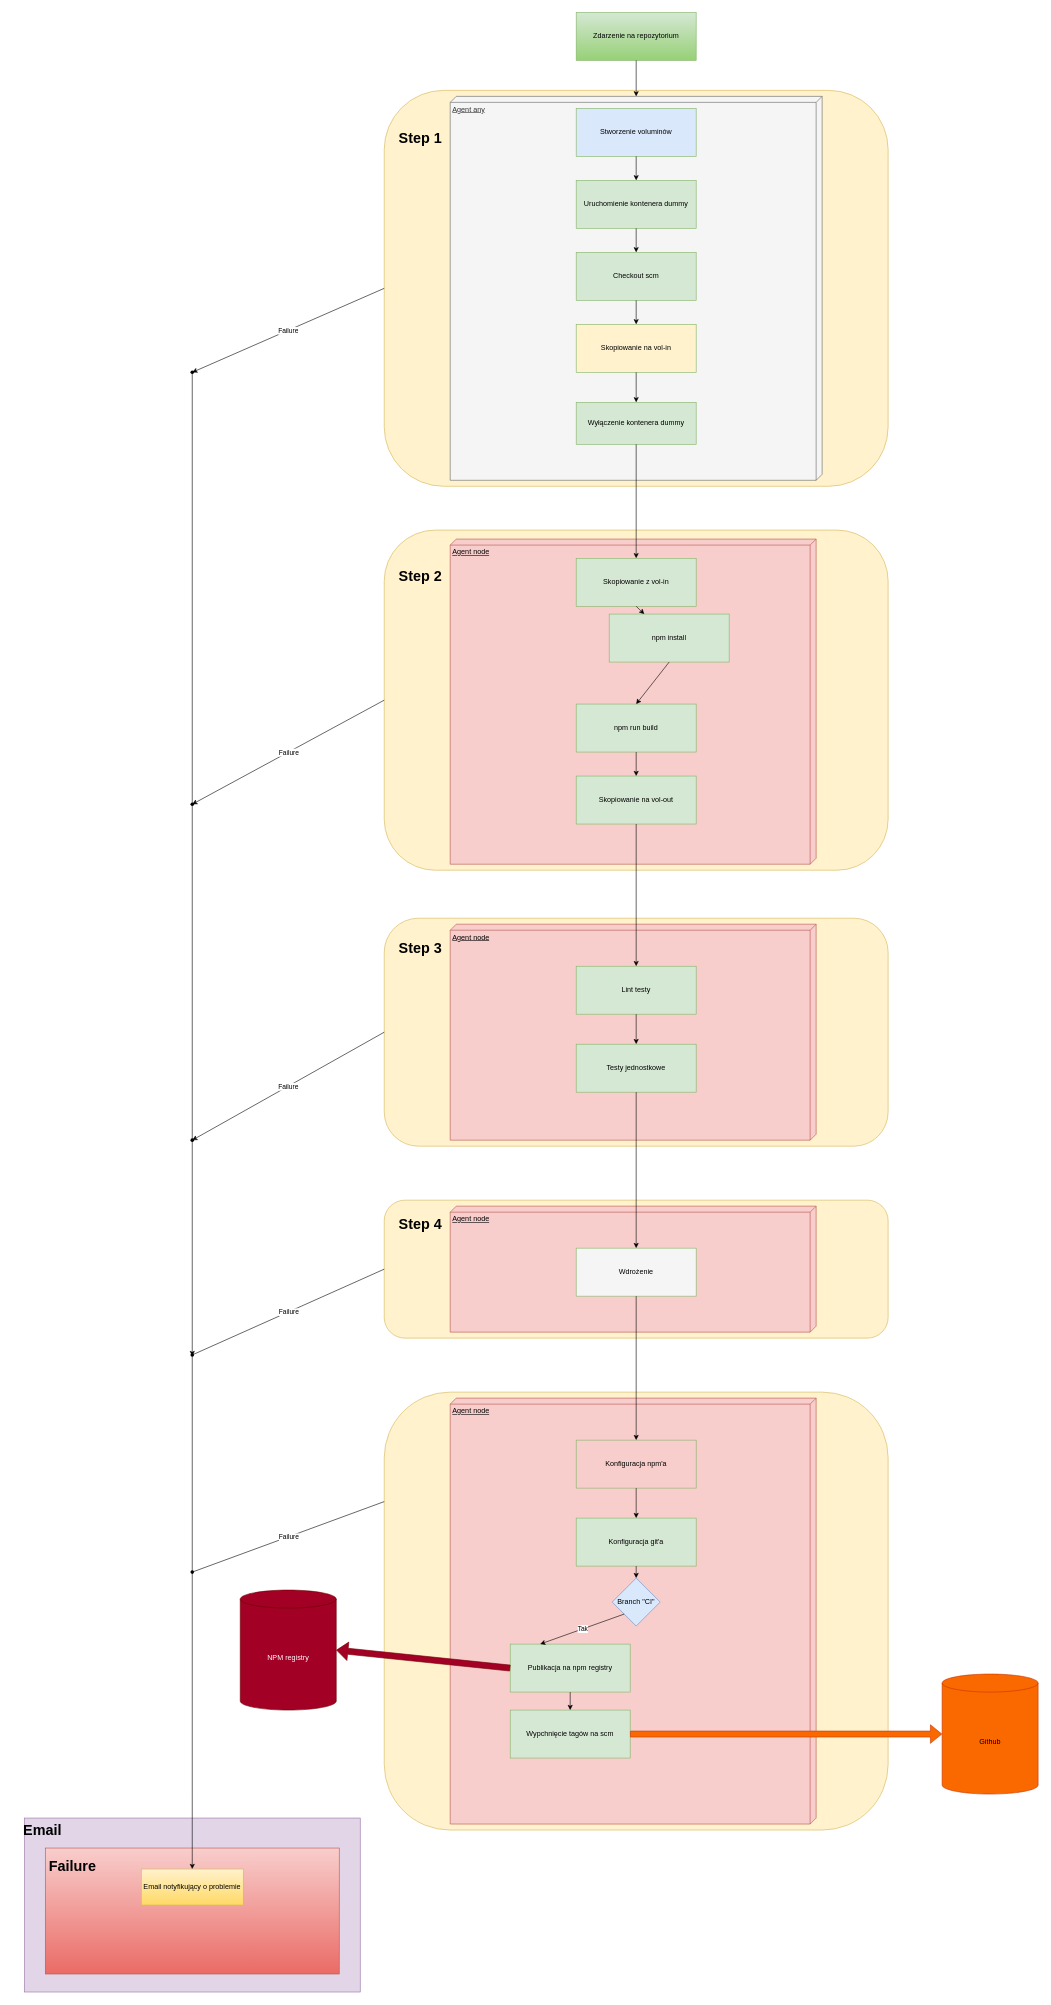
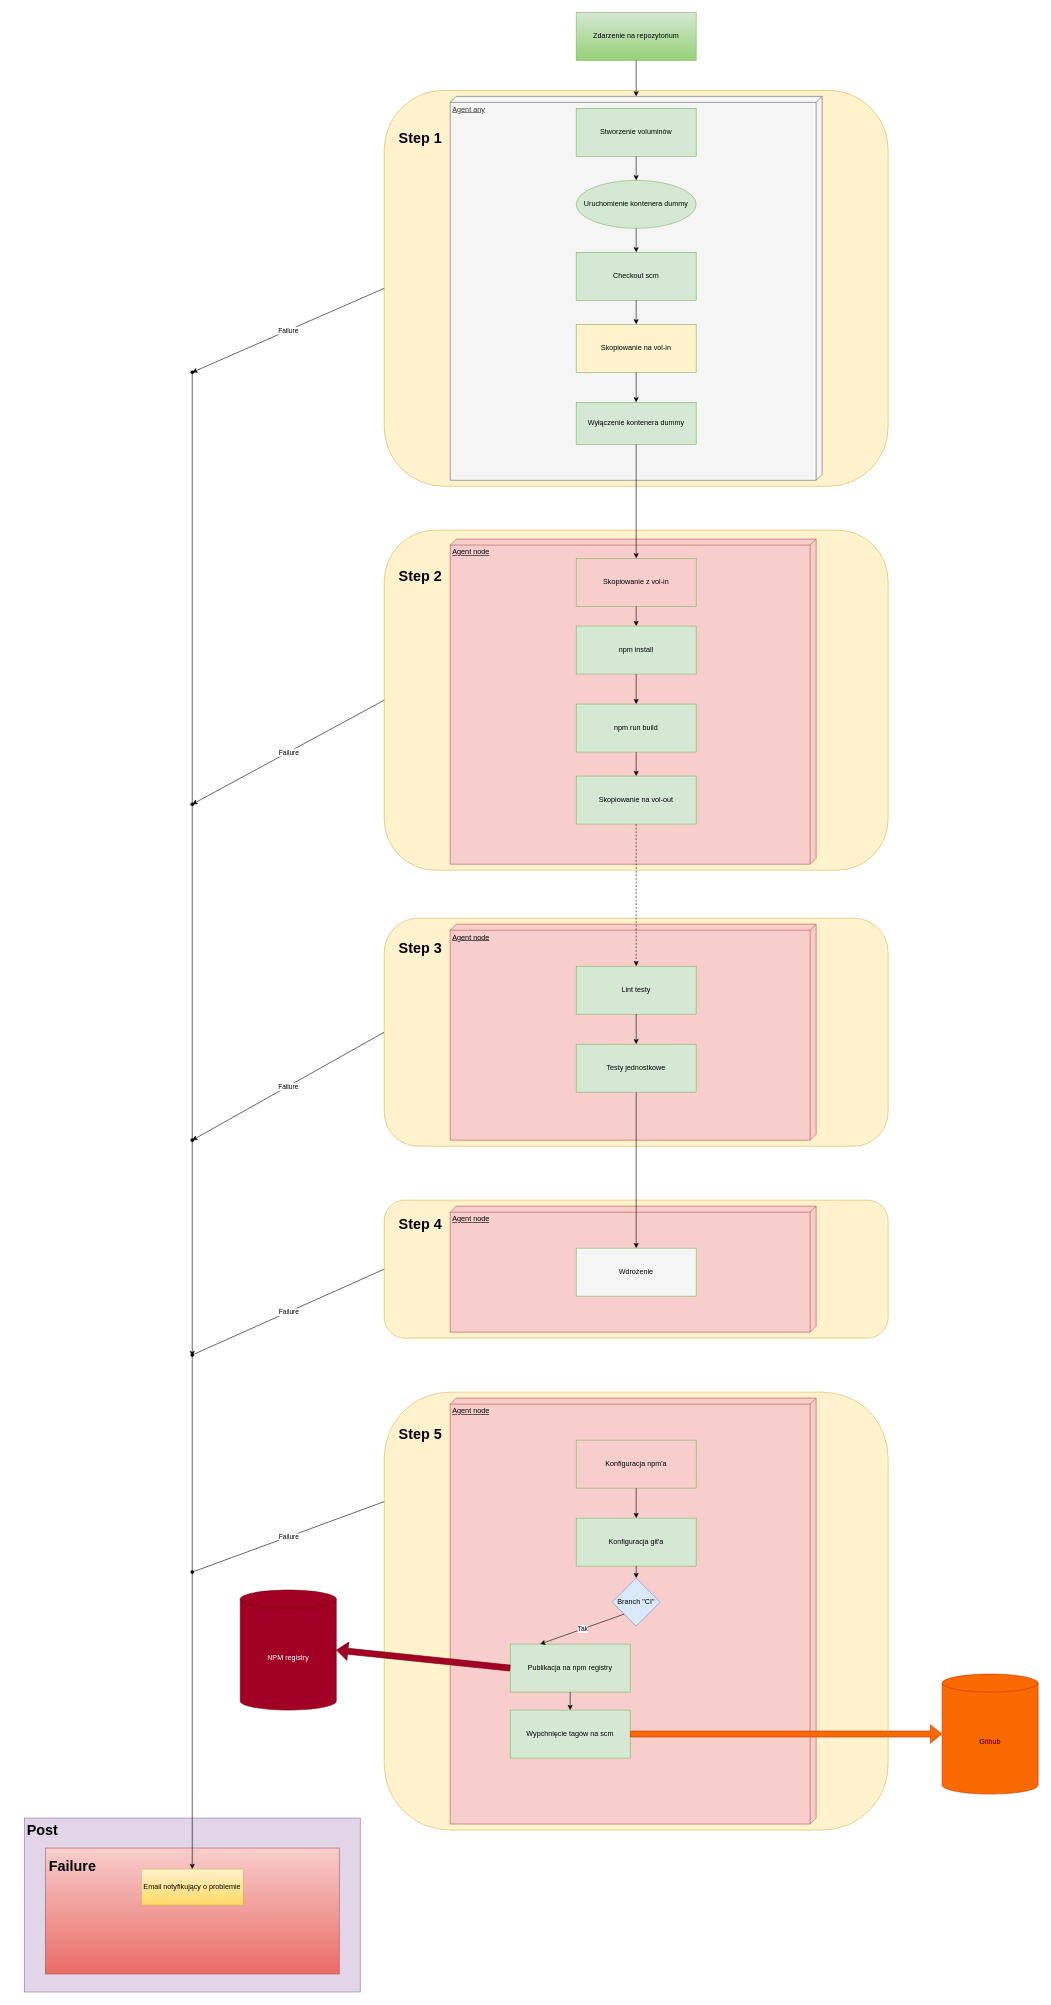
(636, 132) -> (636, 132)
(636, 204) -> (636, 204)
(636, 582) -> (636, 582)
(669, 638) -> (636, 650)
(636, 893) -> (636, 893)
none -> (420, 1434)
(636, 1436) -> none
(43, 1830) -> (43, 1830)
